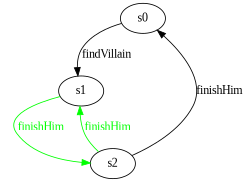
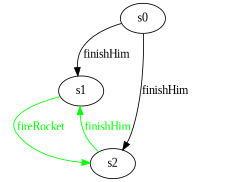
(107, 55) -> (107, 55)
(193, 105) -> (141, 89)
(41, 127) -> (41, 127)
